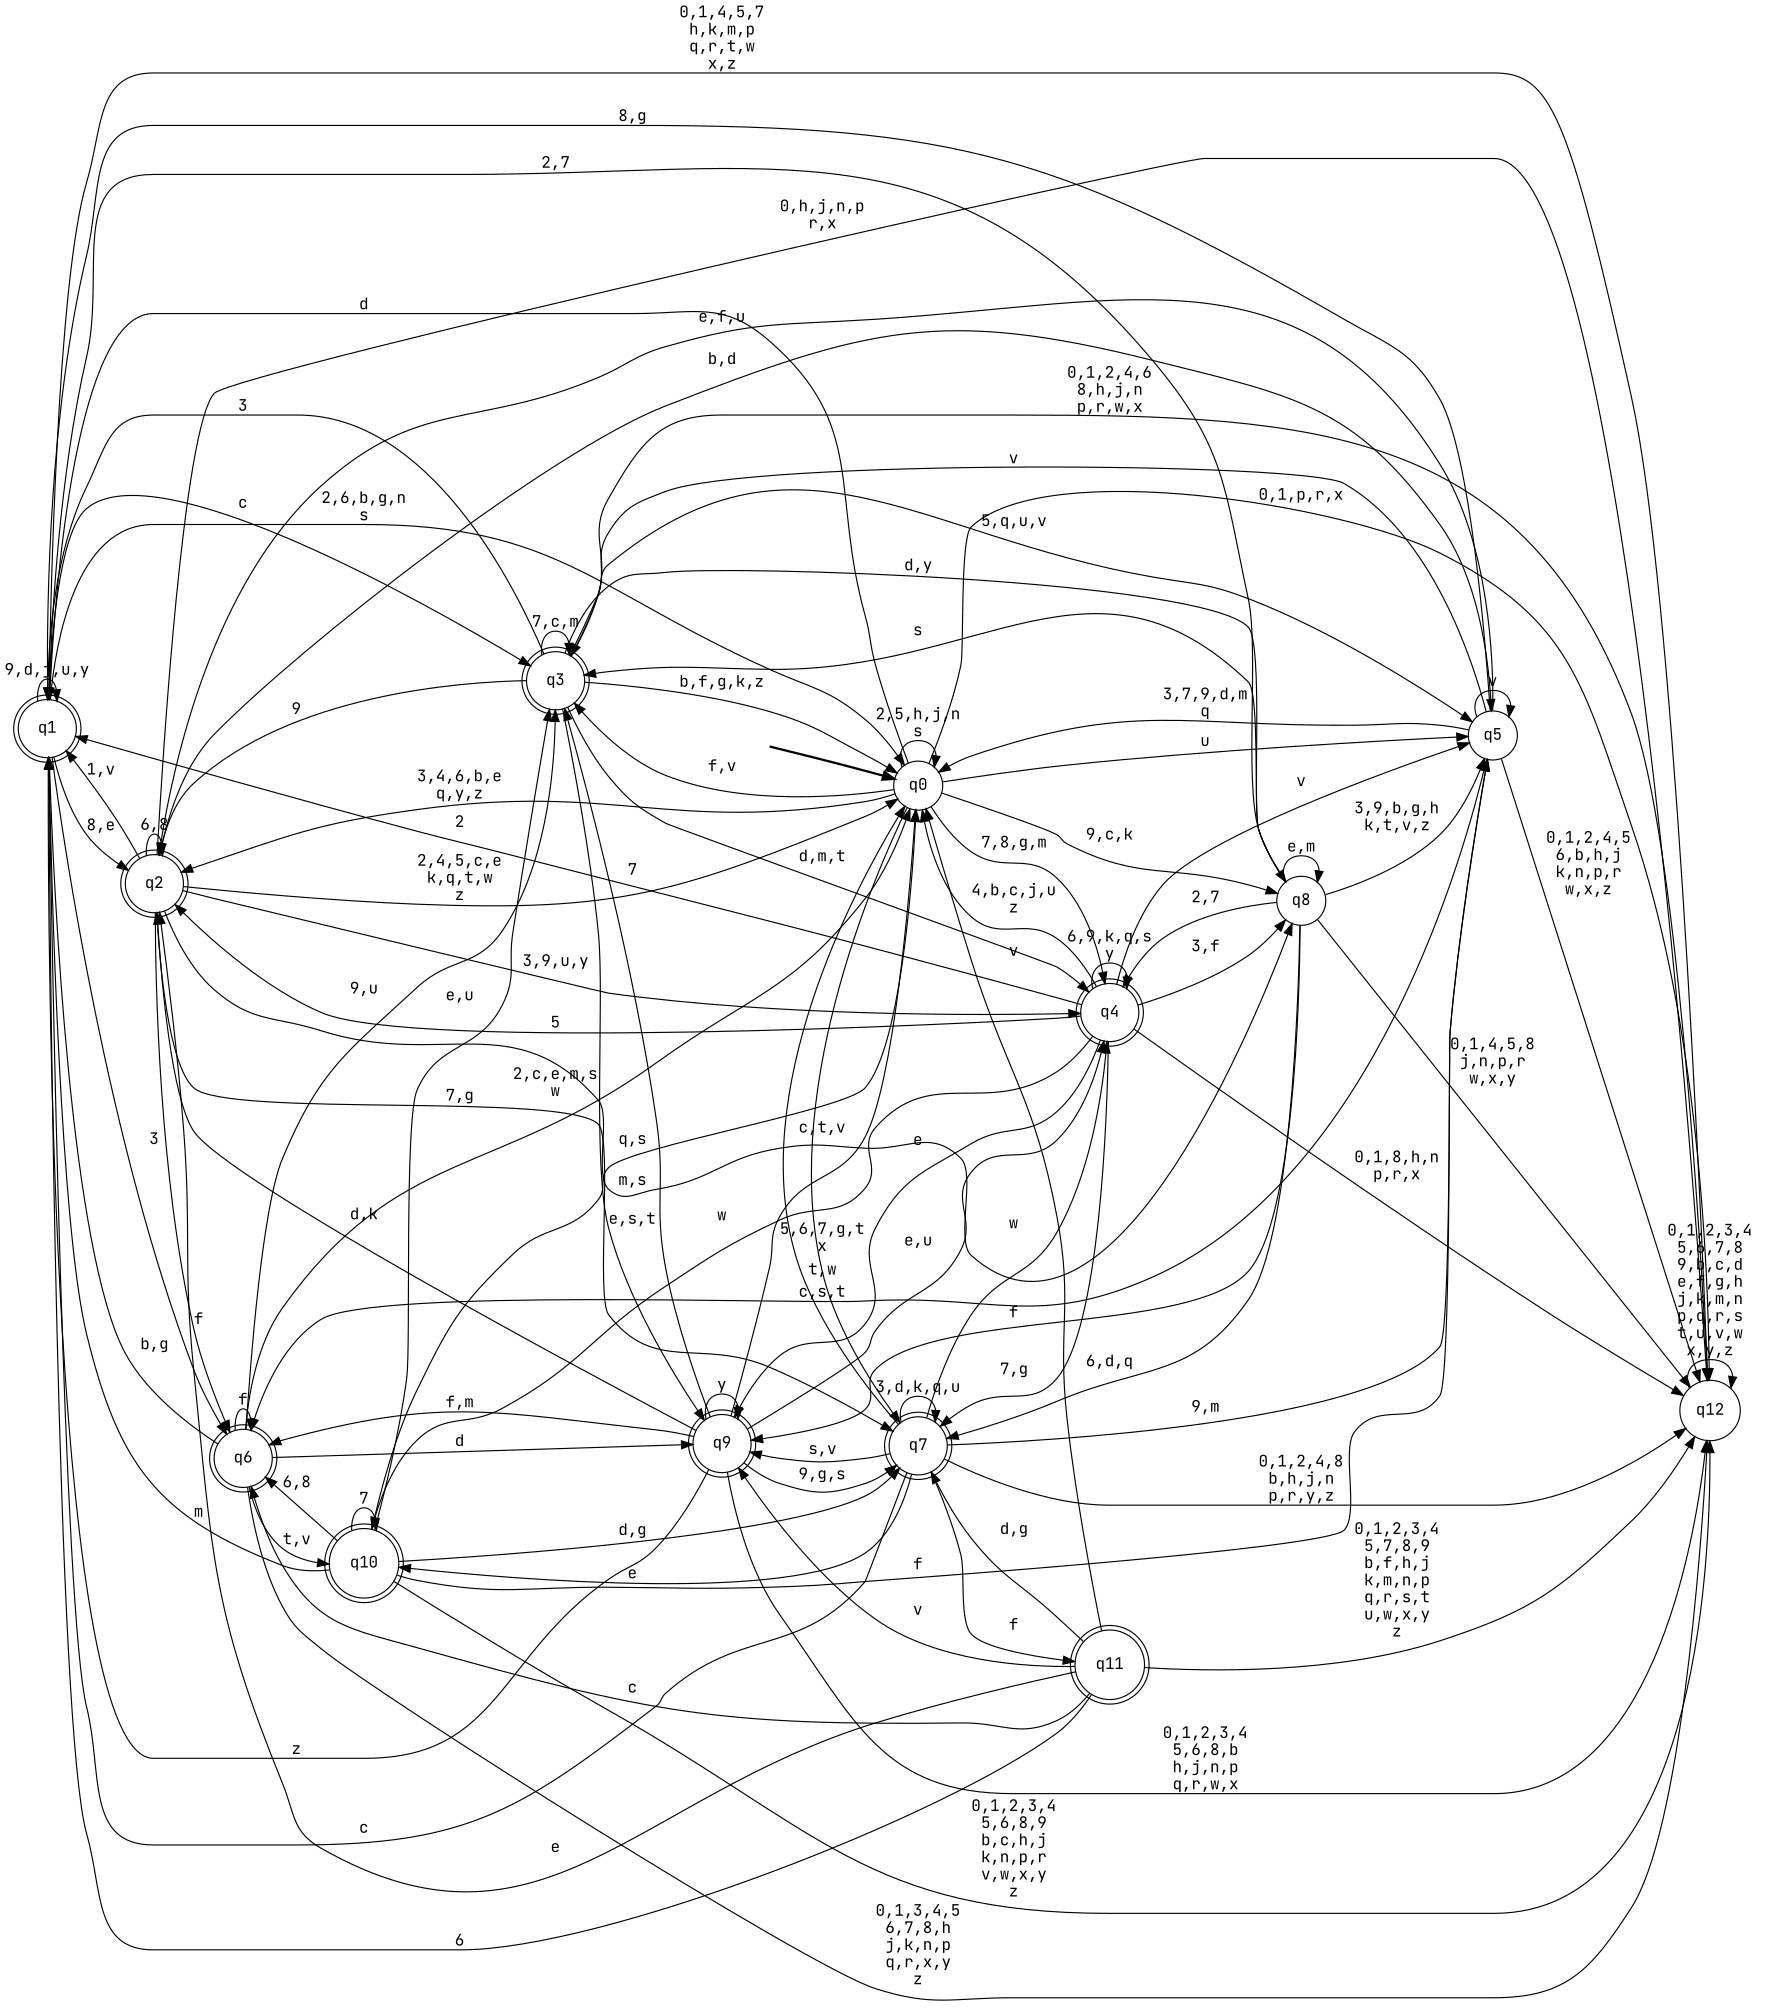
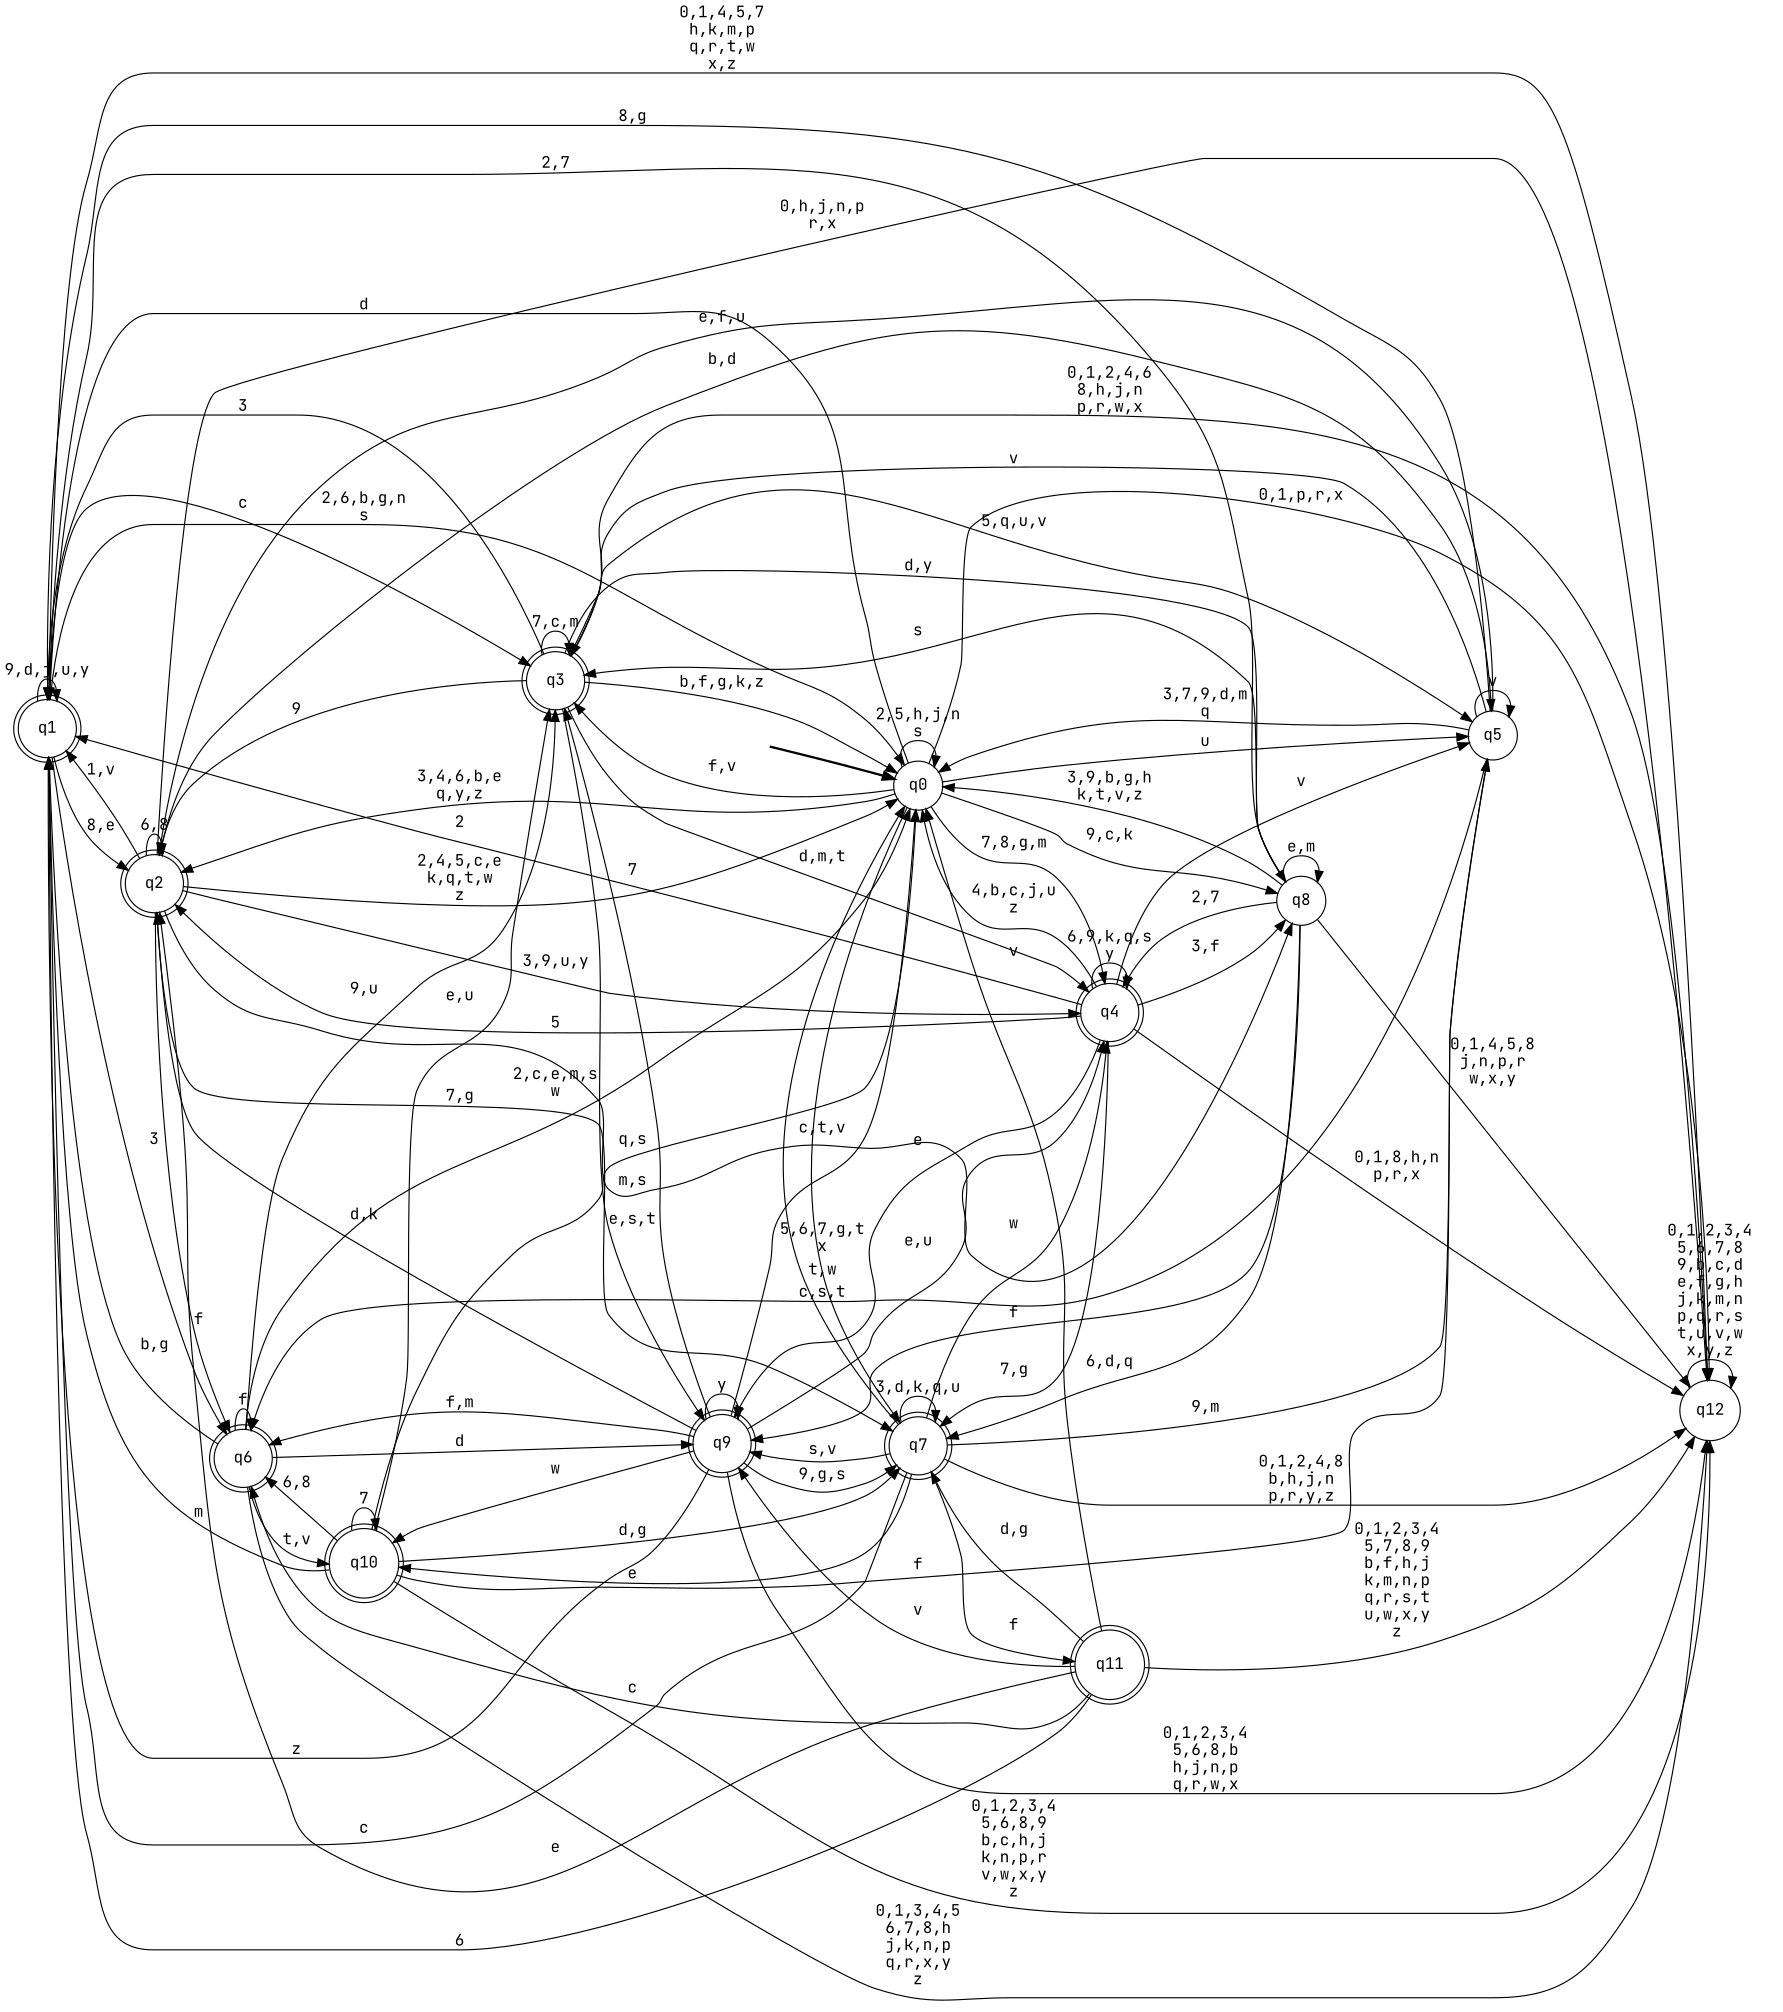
(1419, 851) -> (1125, 815)
(1599, 1065) -> none
(729, 1246) -> (547, 1491)
